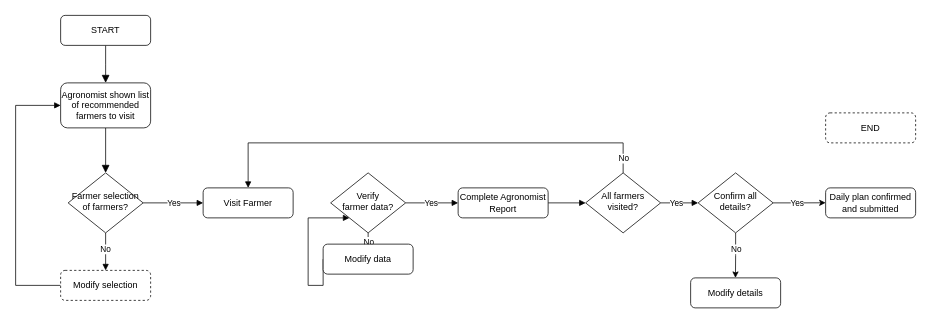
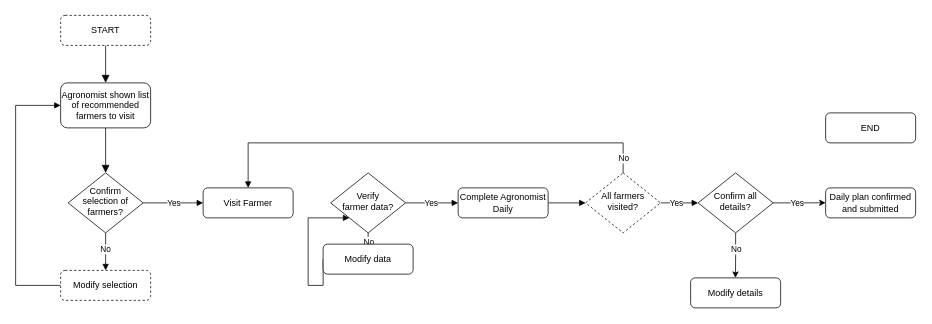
(105, 30) -> (105, 30)
(870, 128) -> (870, 128)
(105, 201) -> (105, 201)
(503, 203) -> (503, 203)
(623, 203) -> (623, 203)
